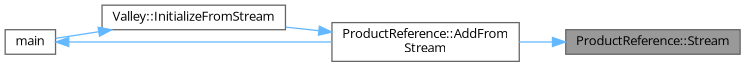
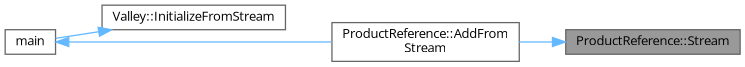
(302, 29) -> none
